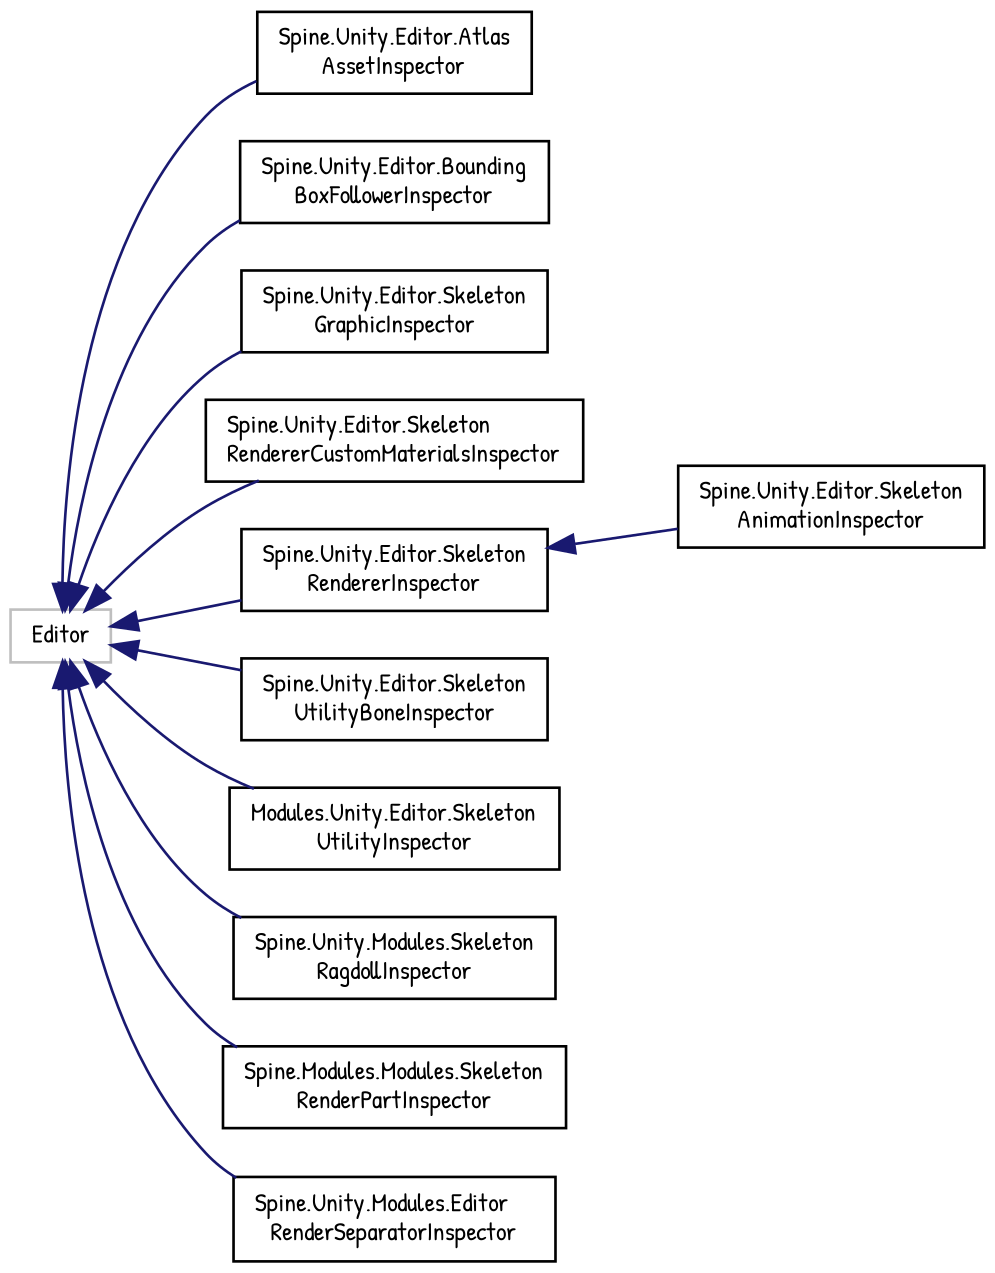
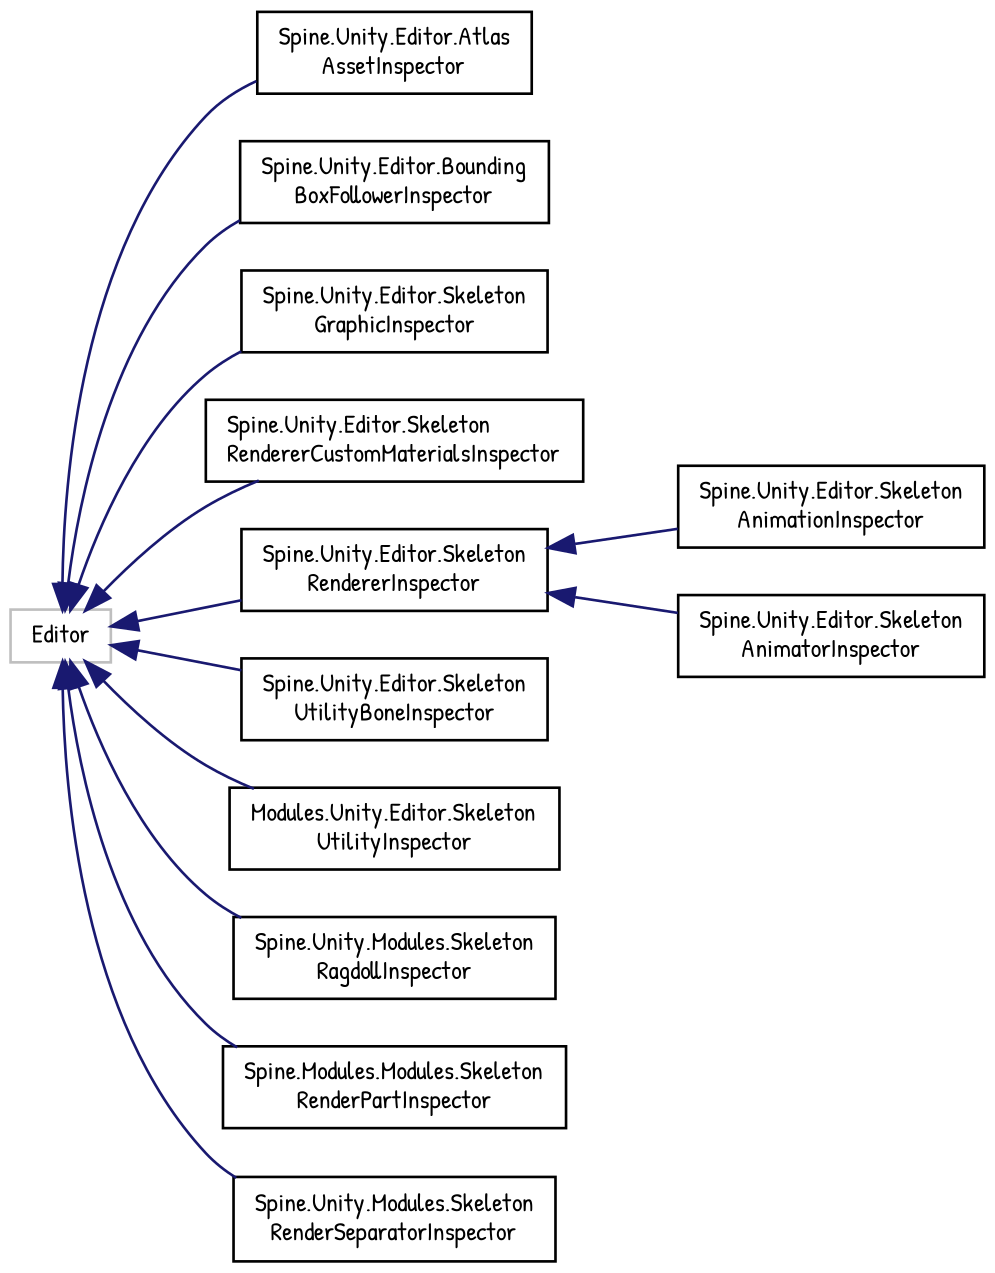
none -> (831, 636)
(395, 1219) -> (395, 1219)
